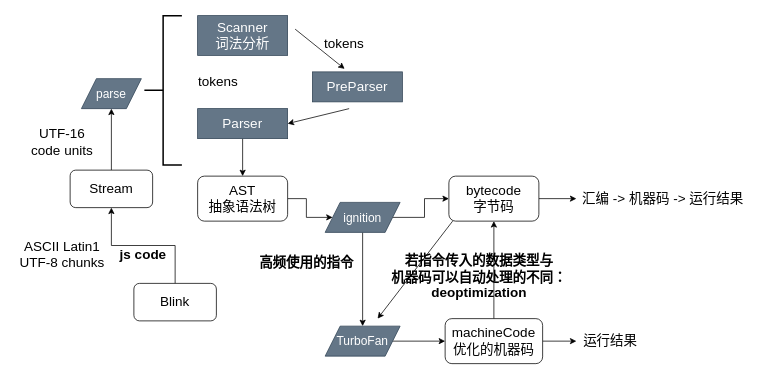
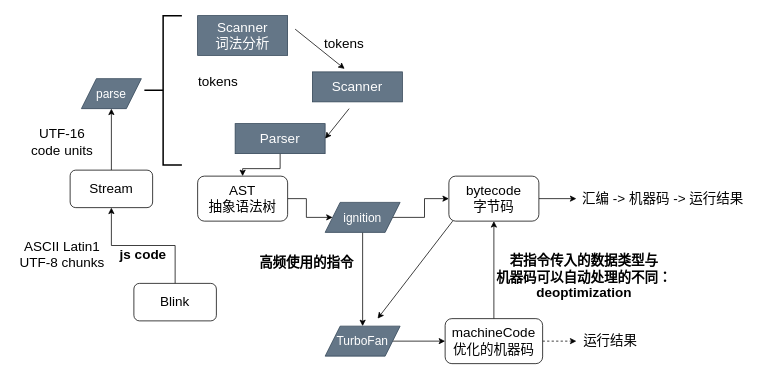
(357, 87) -> (357, 87)
(243, 123) -> (280, 138)
(479, 277) -> (584, 277)
(556, 341) -> (556, 341)
